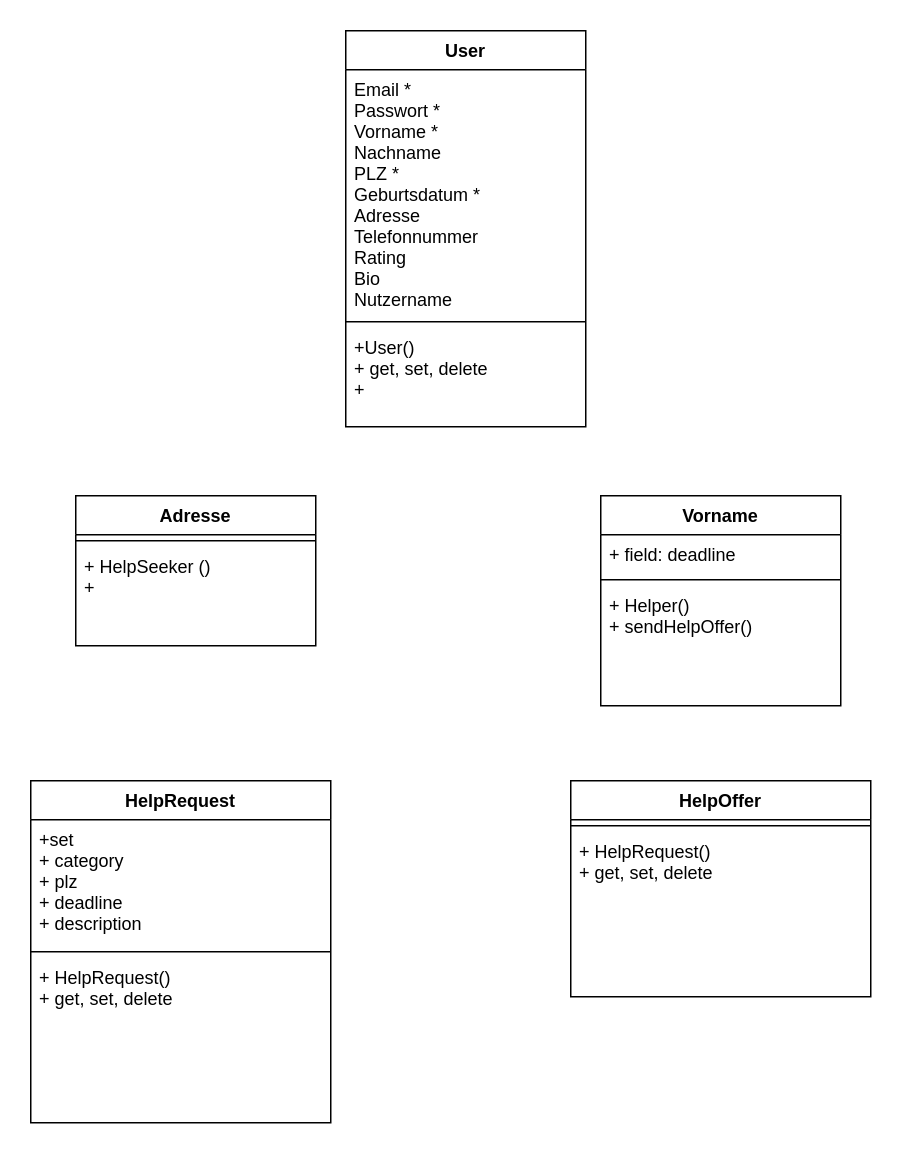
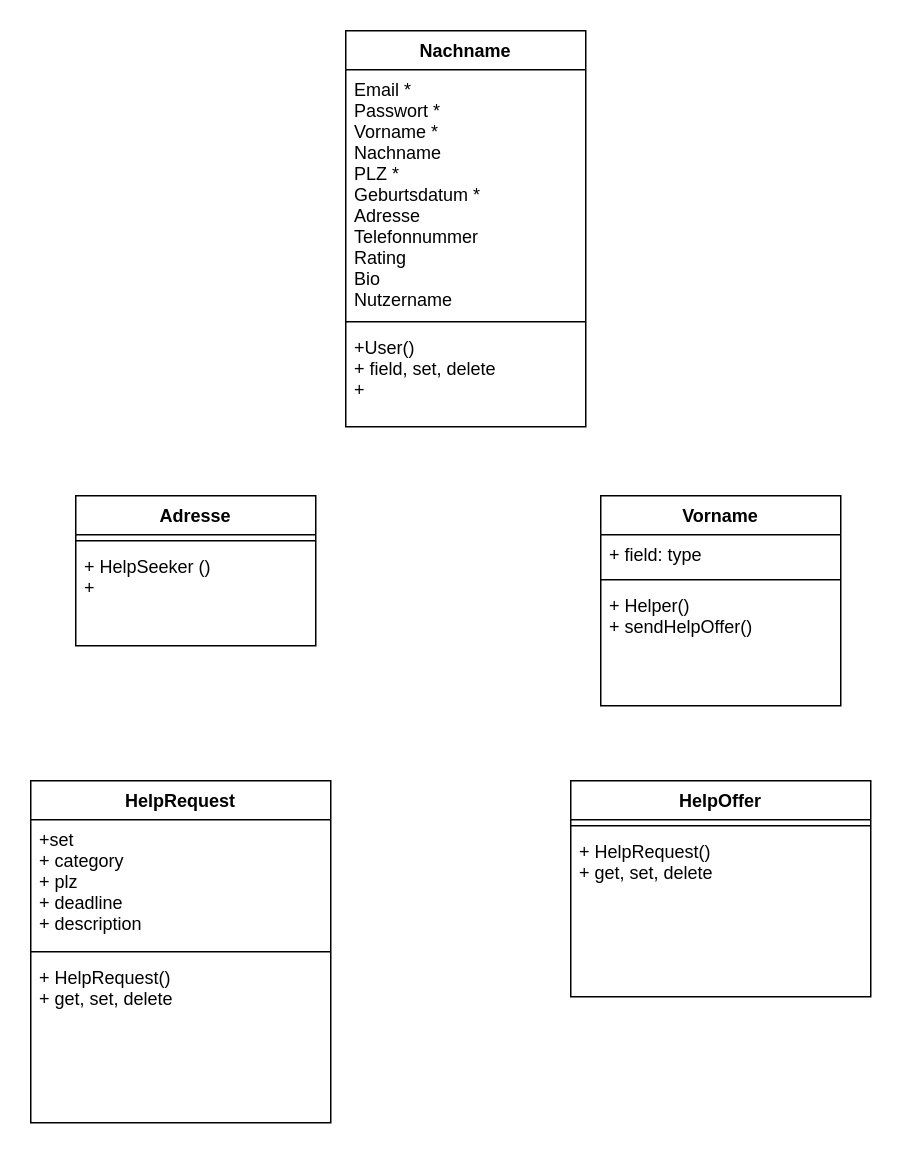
(465, 51) -> (465, 51)
(389, 348) -> (389, 348)
(678, 555) -> (663, 555)
